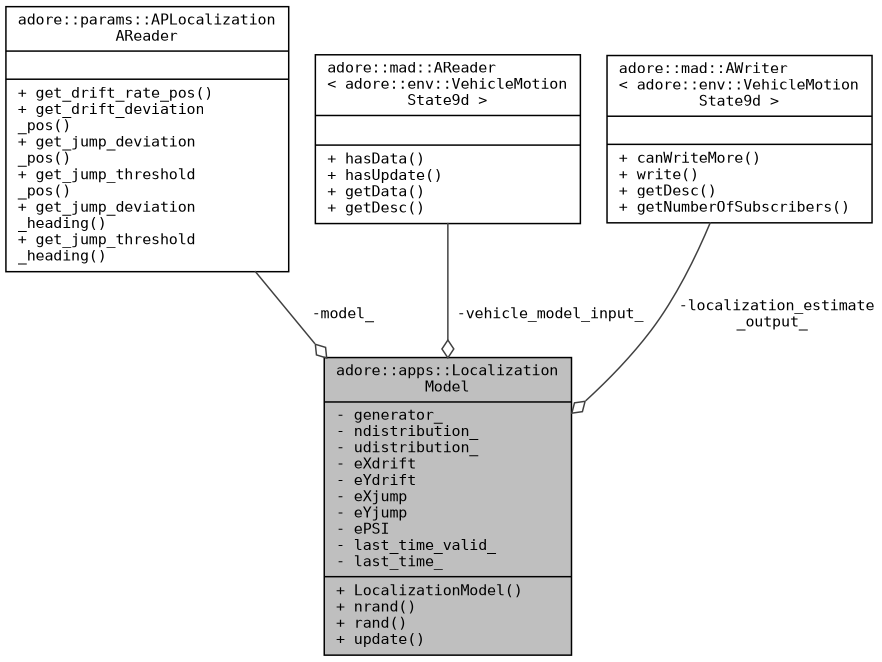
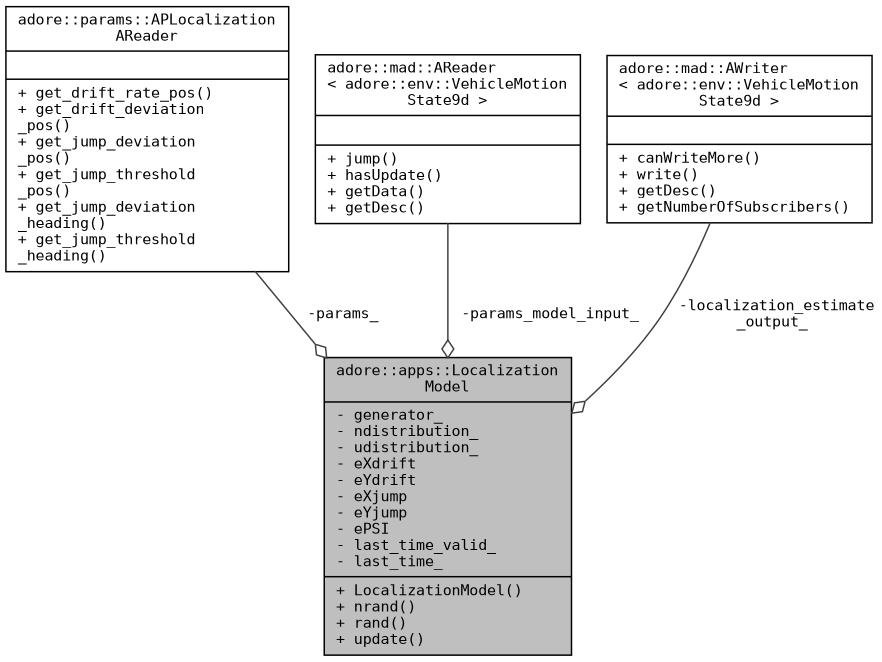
(377, 159) -> (363, 159)
(339, 315) -> (339, 315)
(546, 315) -> (546, 315)
